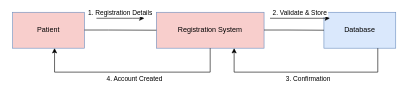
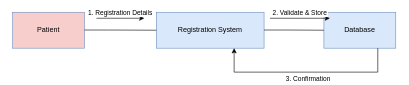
(210, 30) -> (210, 30)
(54, 63) -> none
